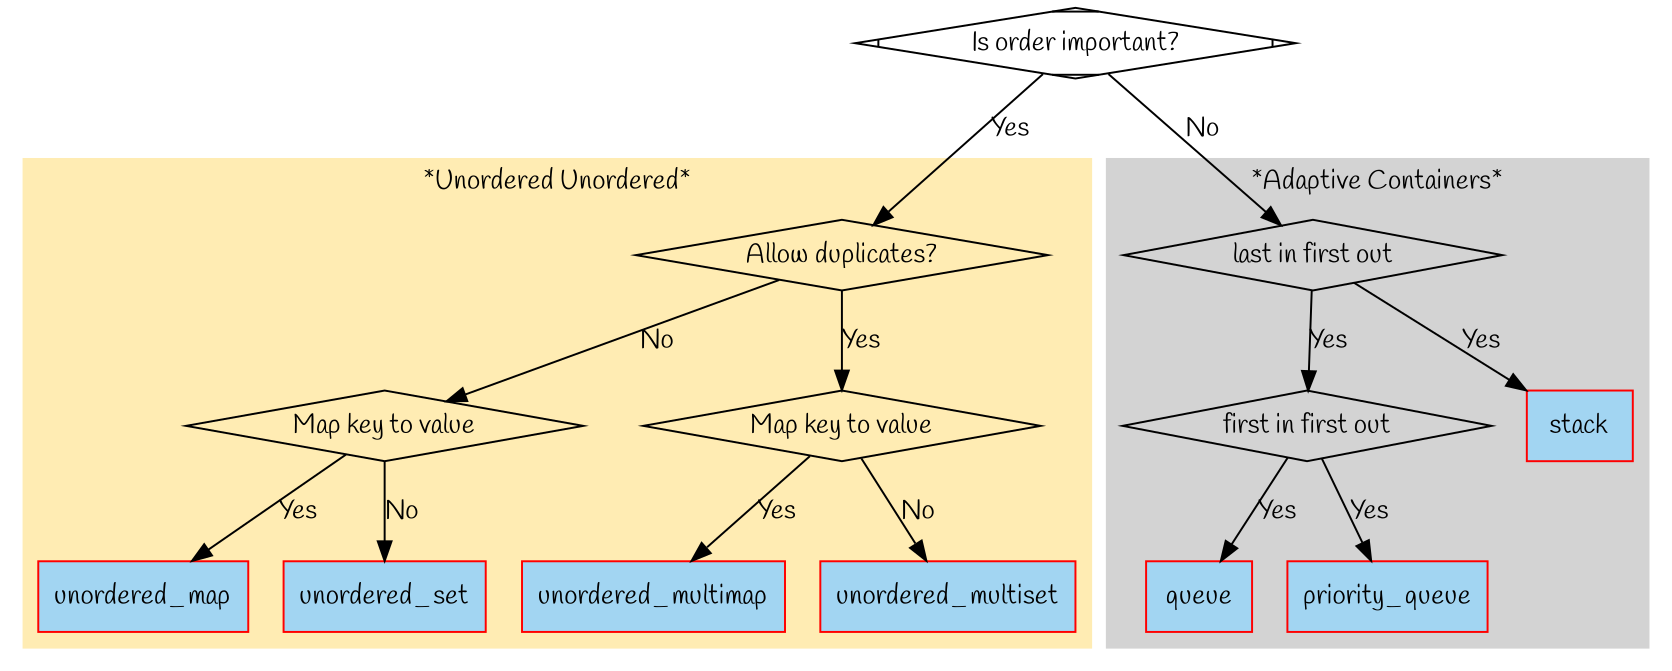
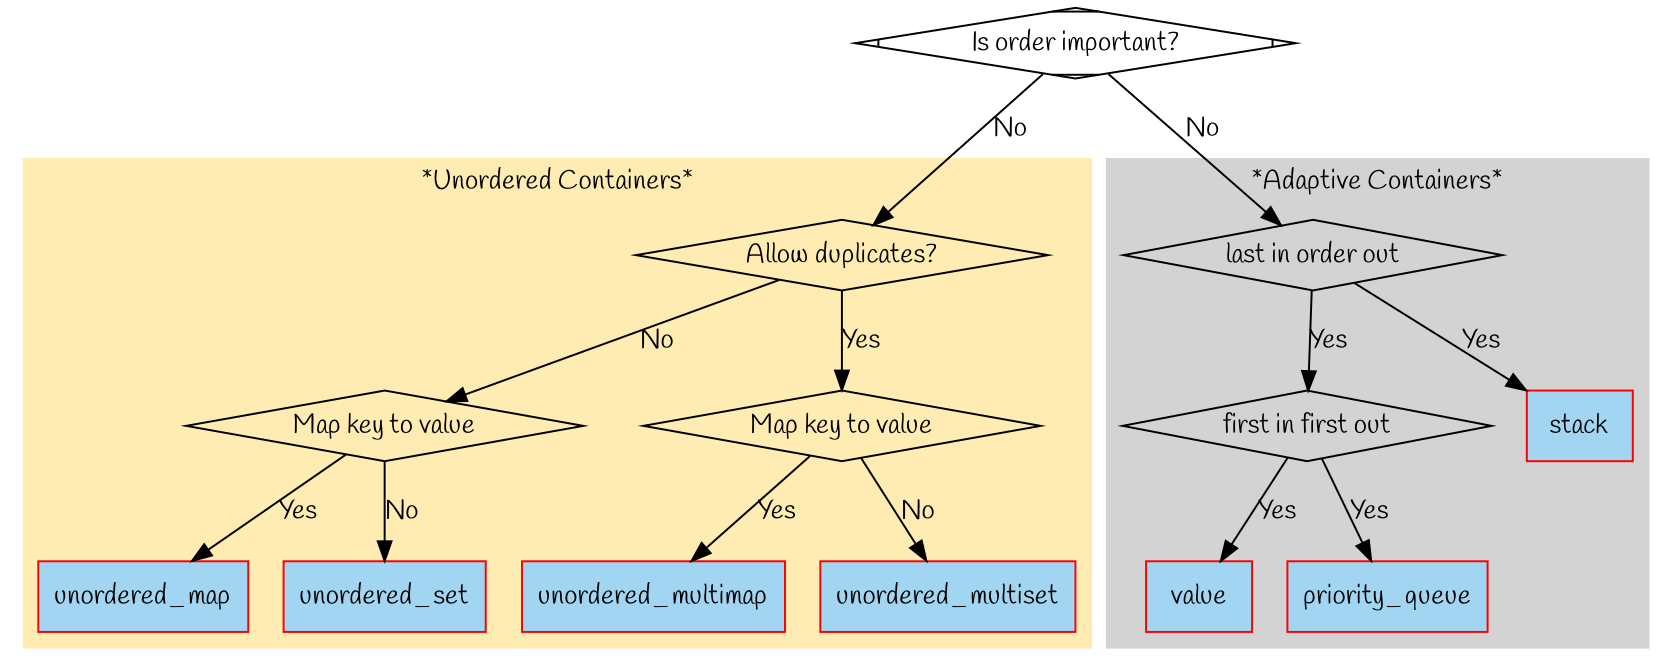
(1011, 129) -> (1011, 129)
(557, 182) -> (557, 182)
(1313, 255) -> (1313, 255)
(1199, 597) -> (1199, 597)
